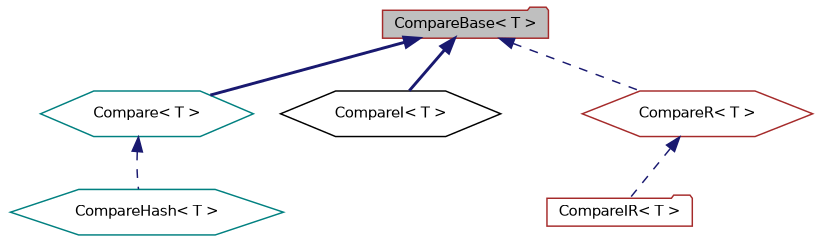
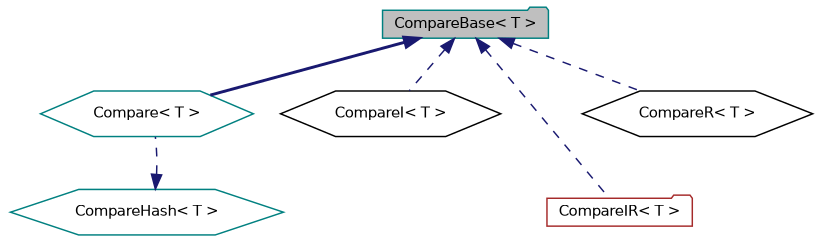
(465, 24) -> (465, 24)
(427, 70) -> (427, 70)
(697, 114) -> (697, 114)
(137, 170) -> (157, 155)
(650, 173) -> (547, 124)
